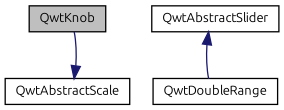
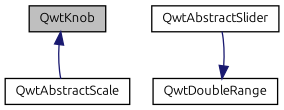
(76, 49) -> (59, 62)
(207, 62) -> (224, 49)
